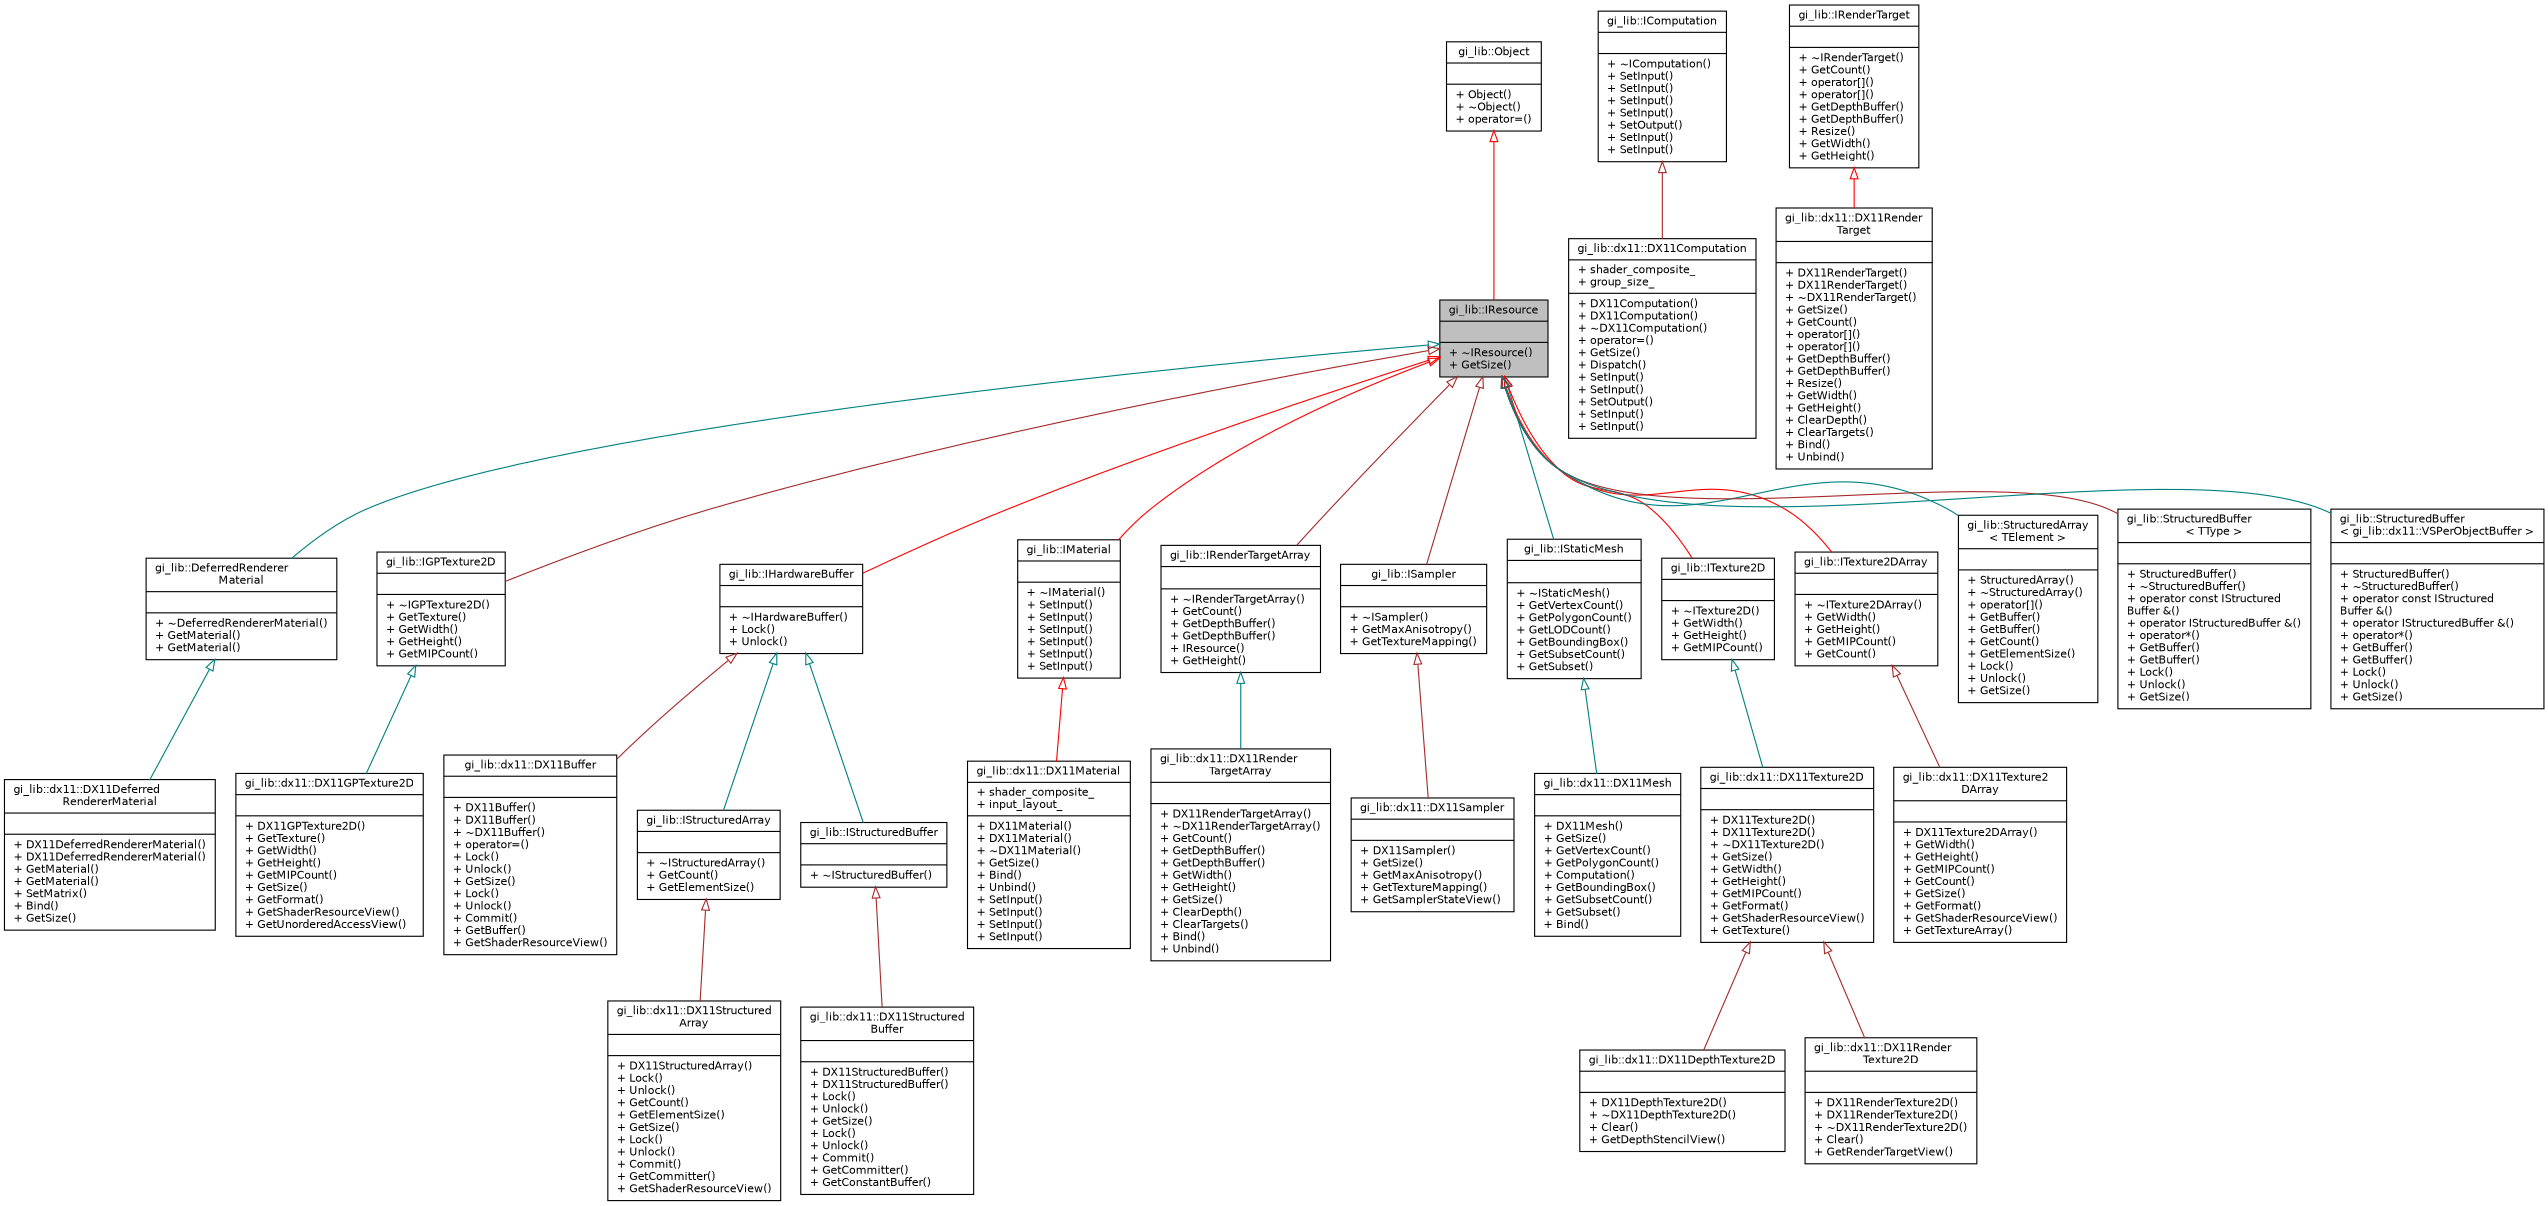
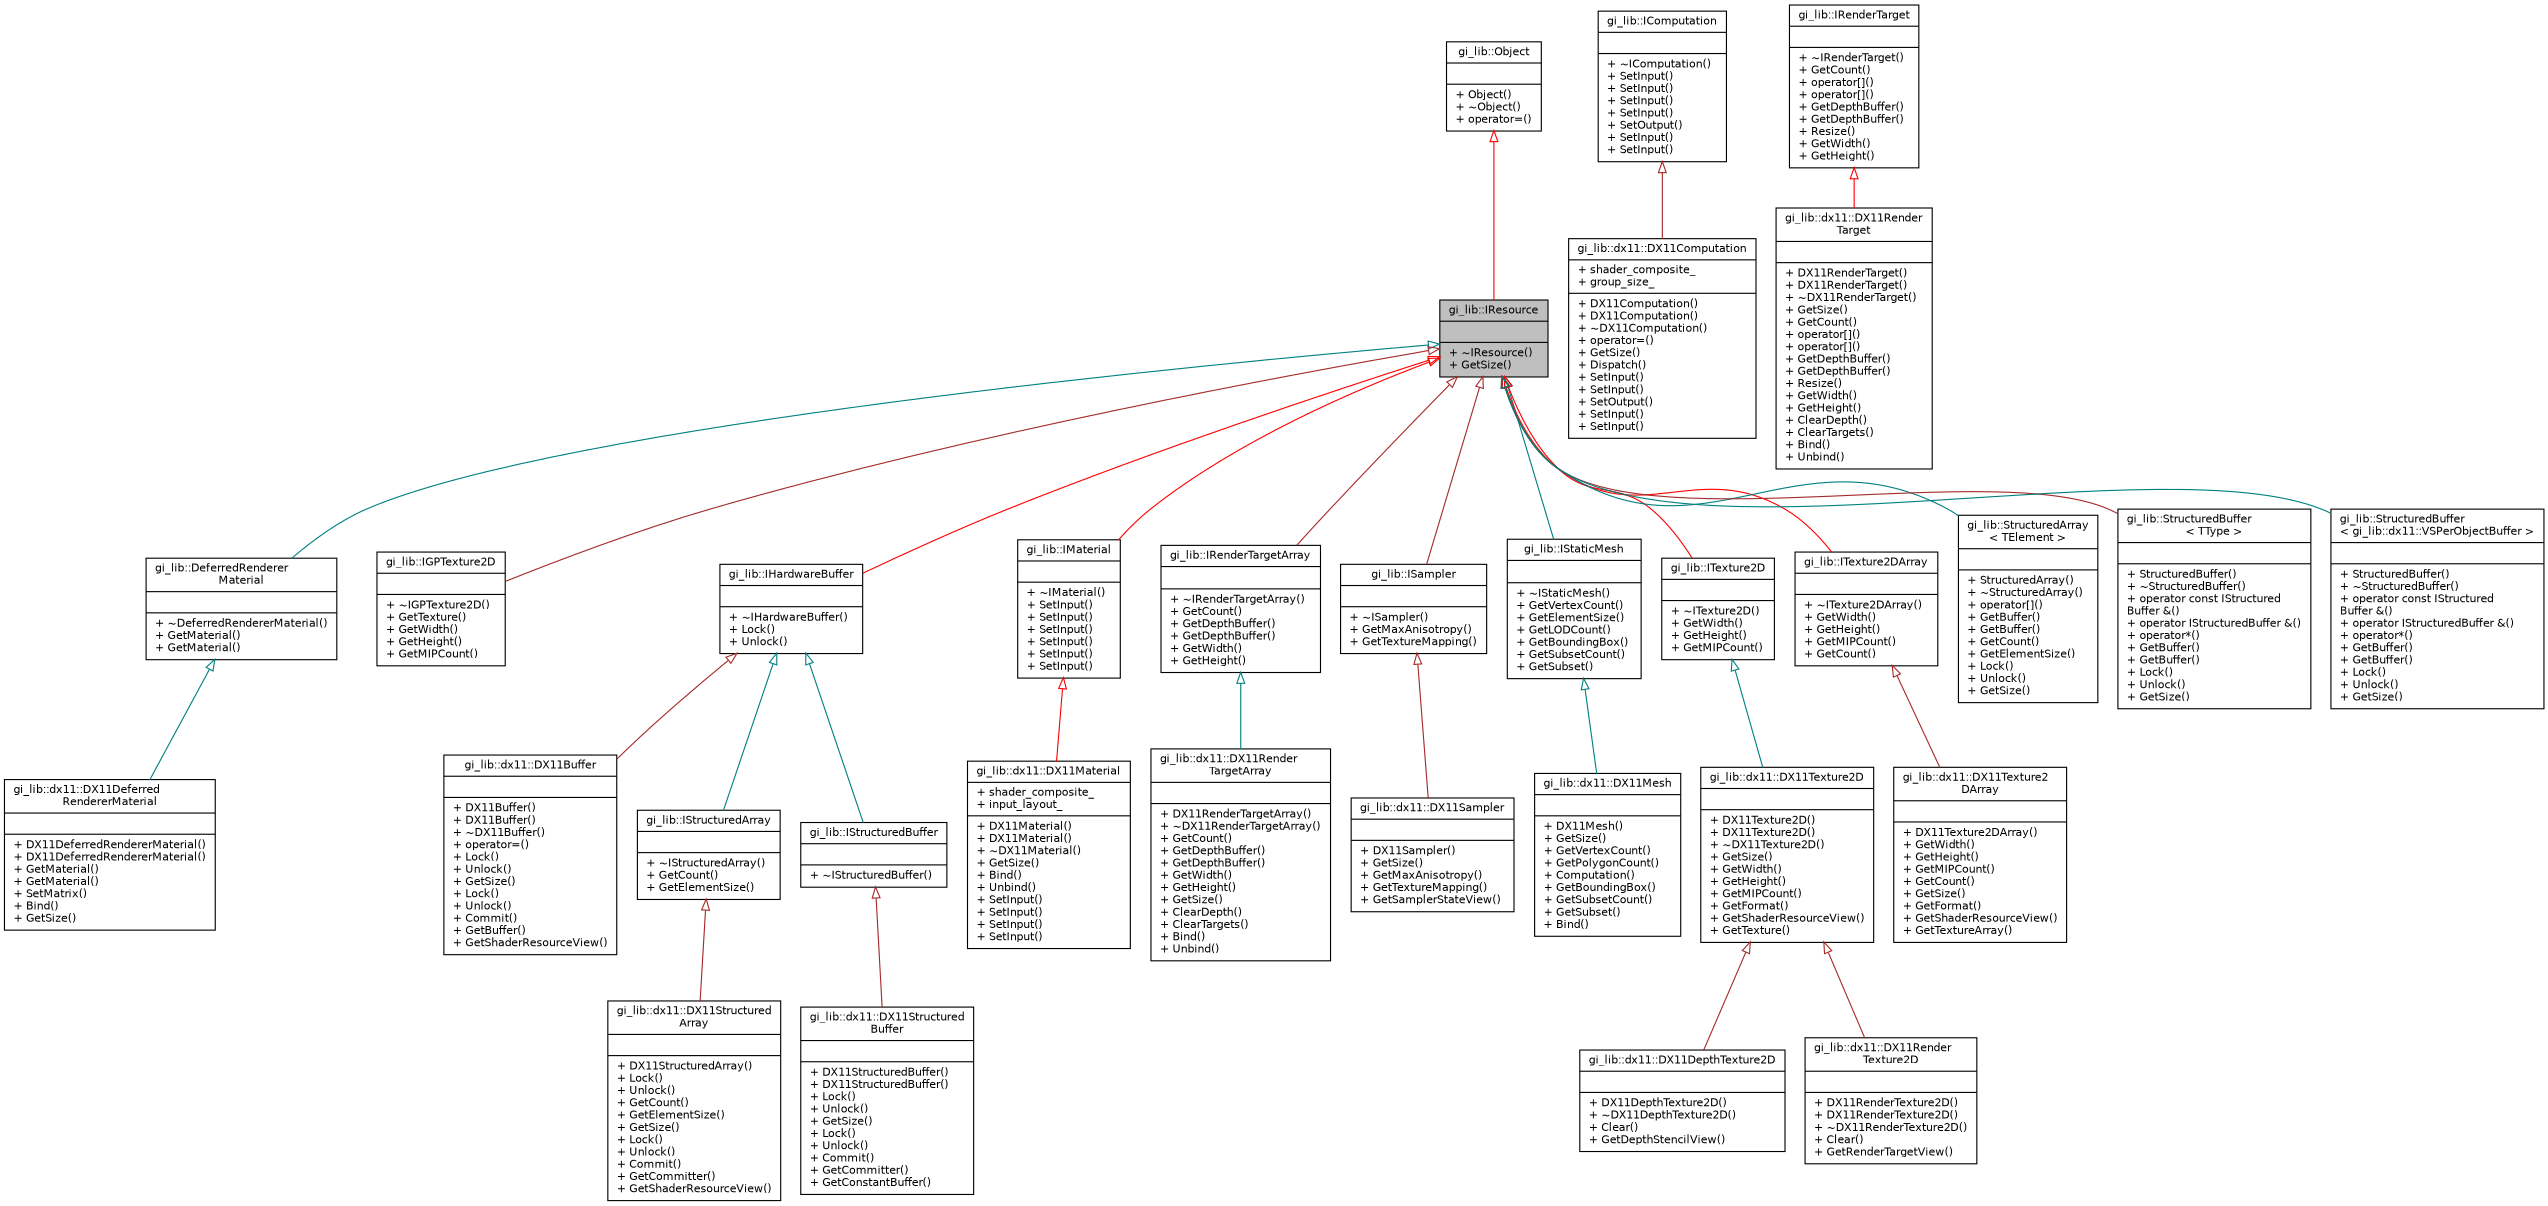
(1574, 618) -> (1570, 618)
(1207, 649) -> (1206, 649)
(330, 855) -> none
